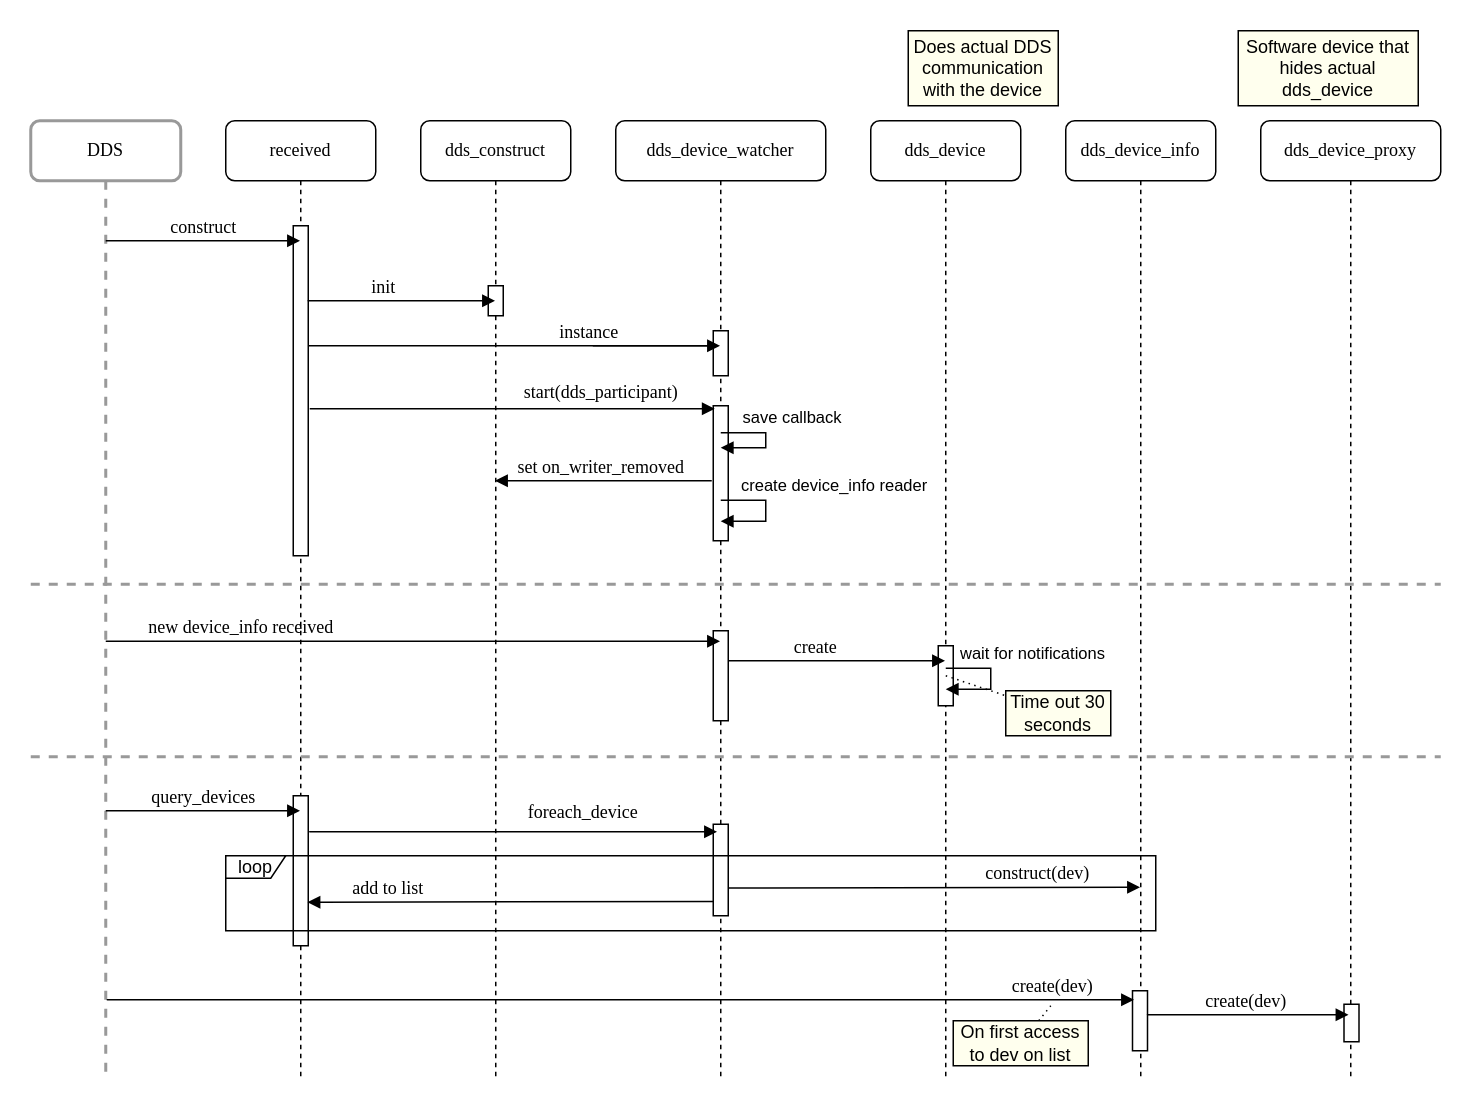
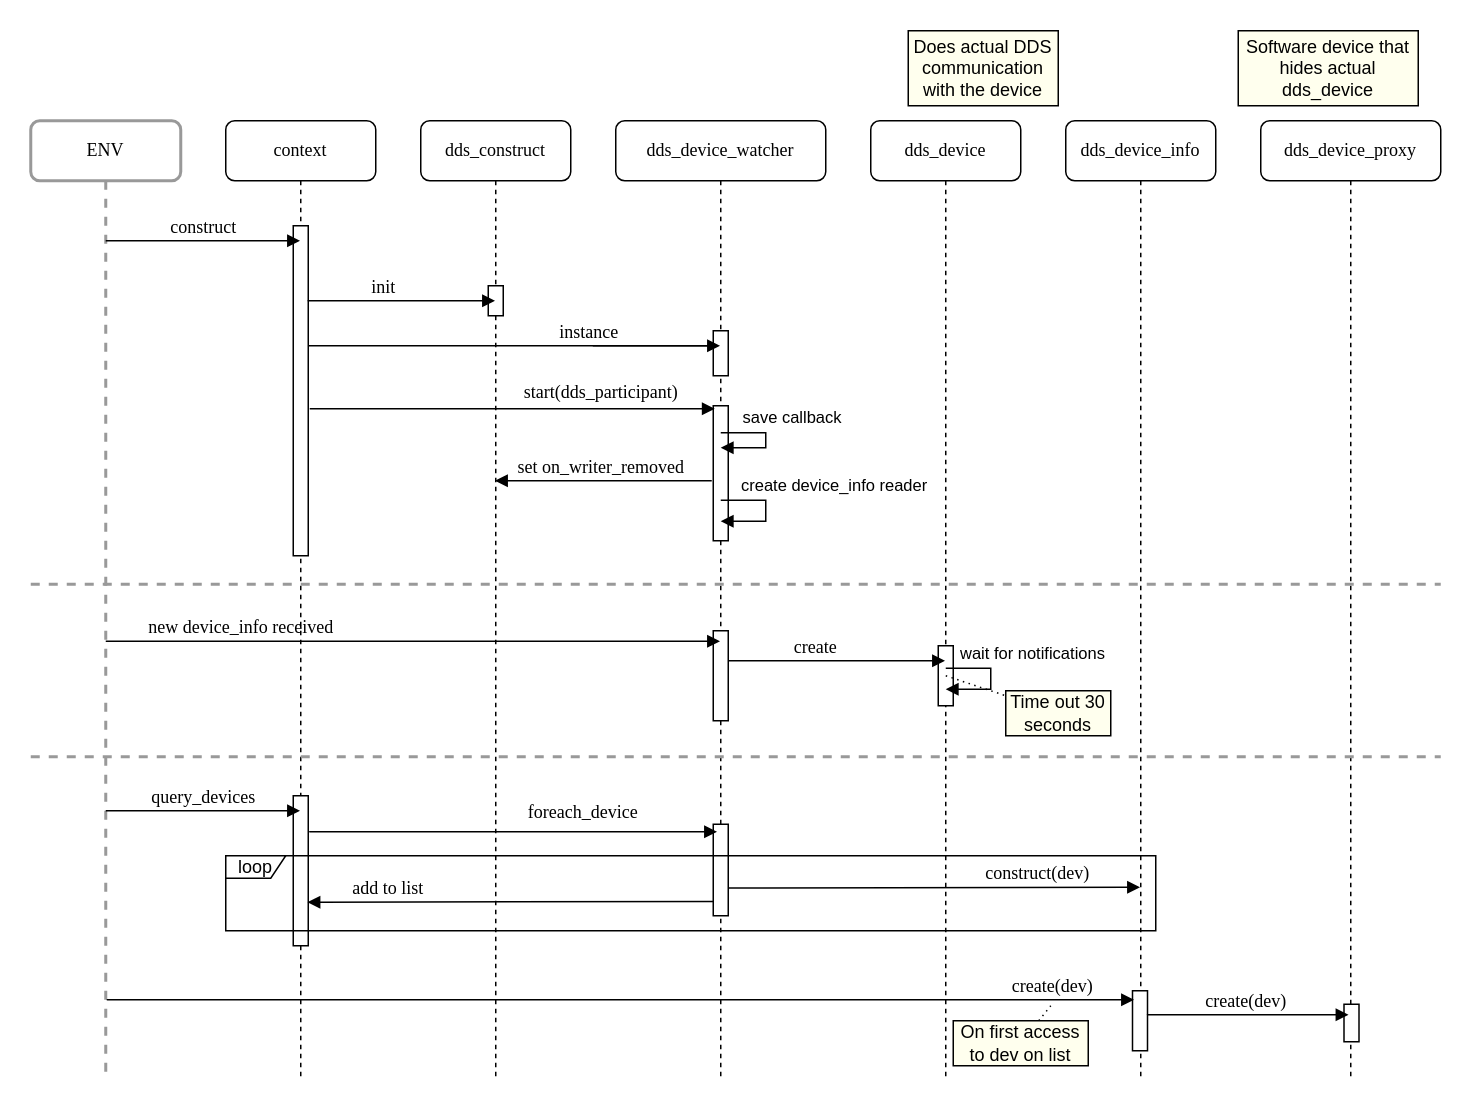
(106, 151) -> (106, 151)
(301, 151) -> (301, 151)
